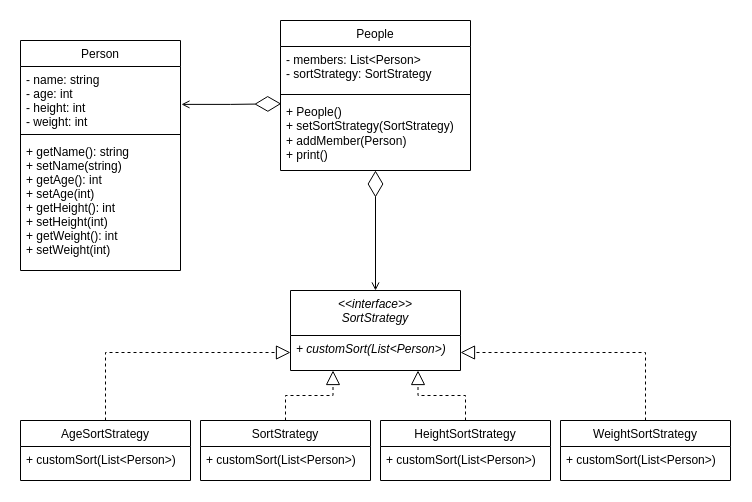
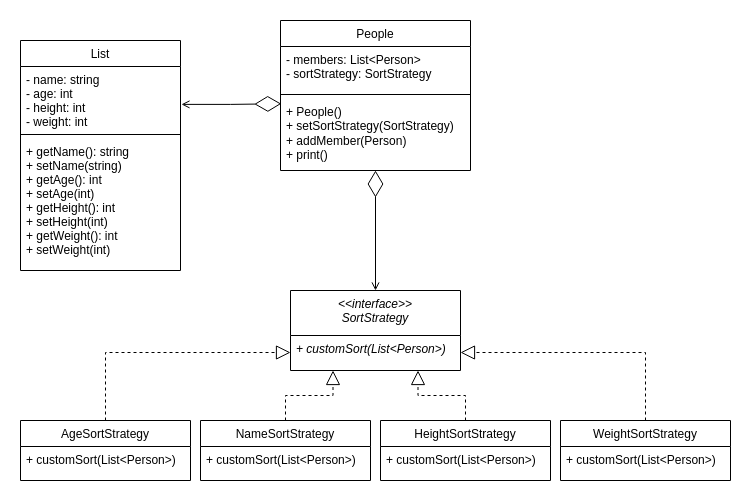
(100, 54) -> (100, 54)
(285, 434) -> (285, 434)
